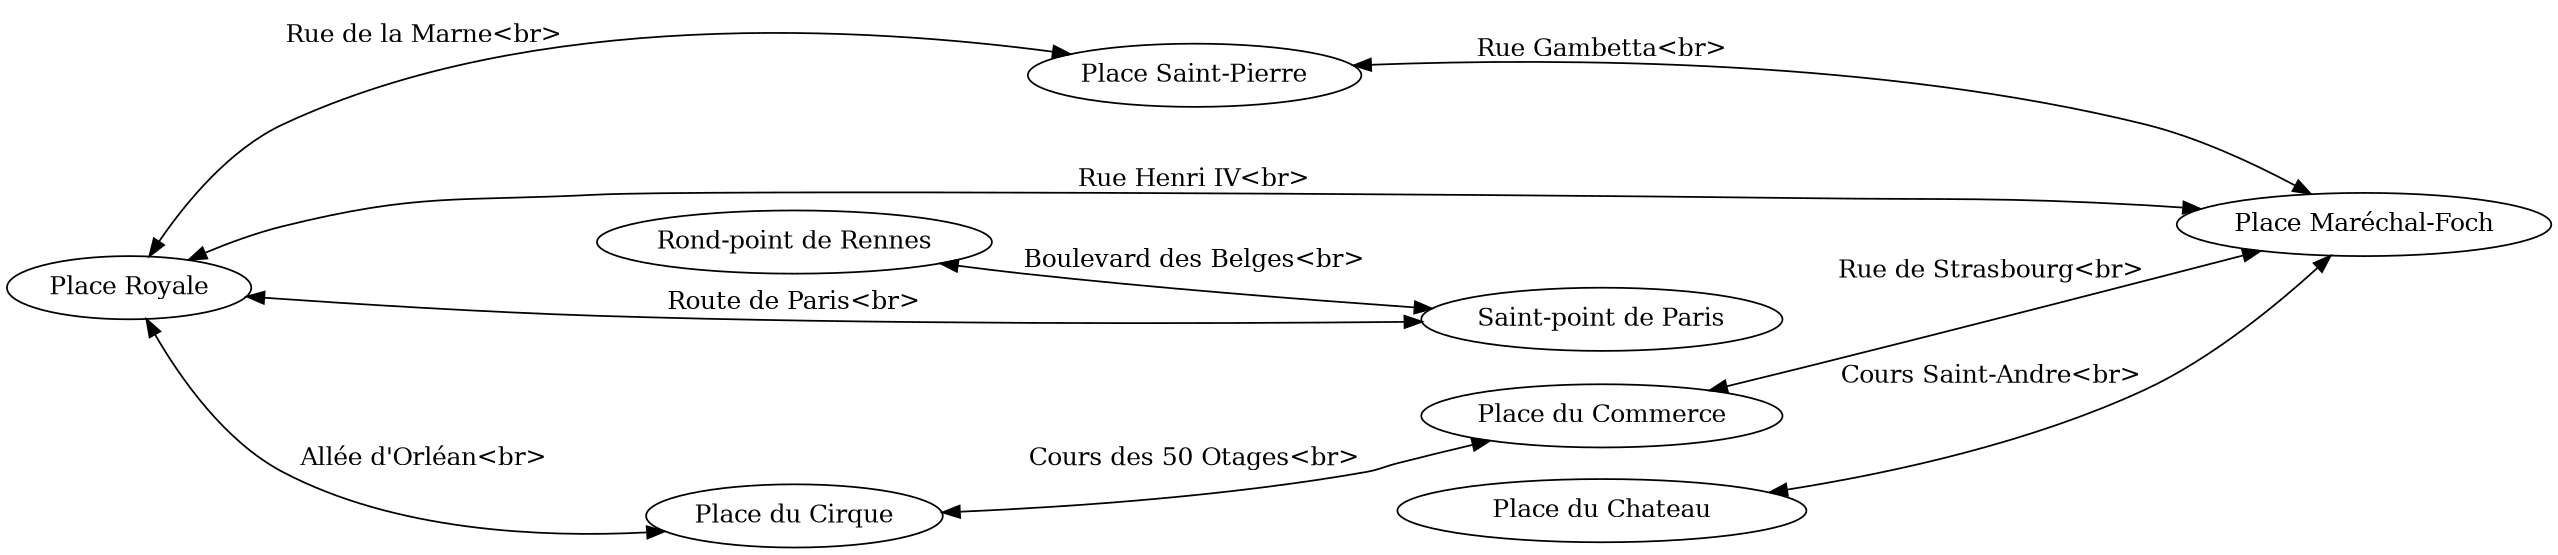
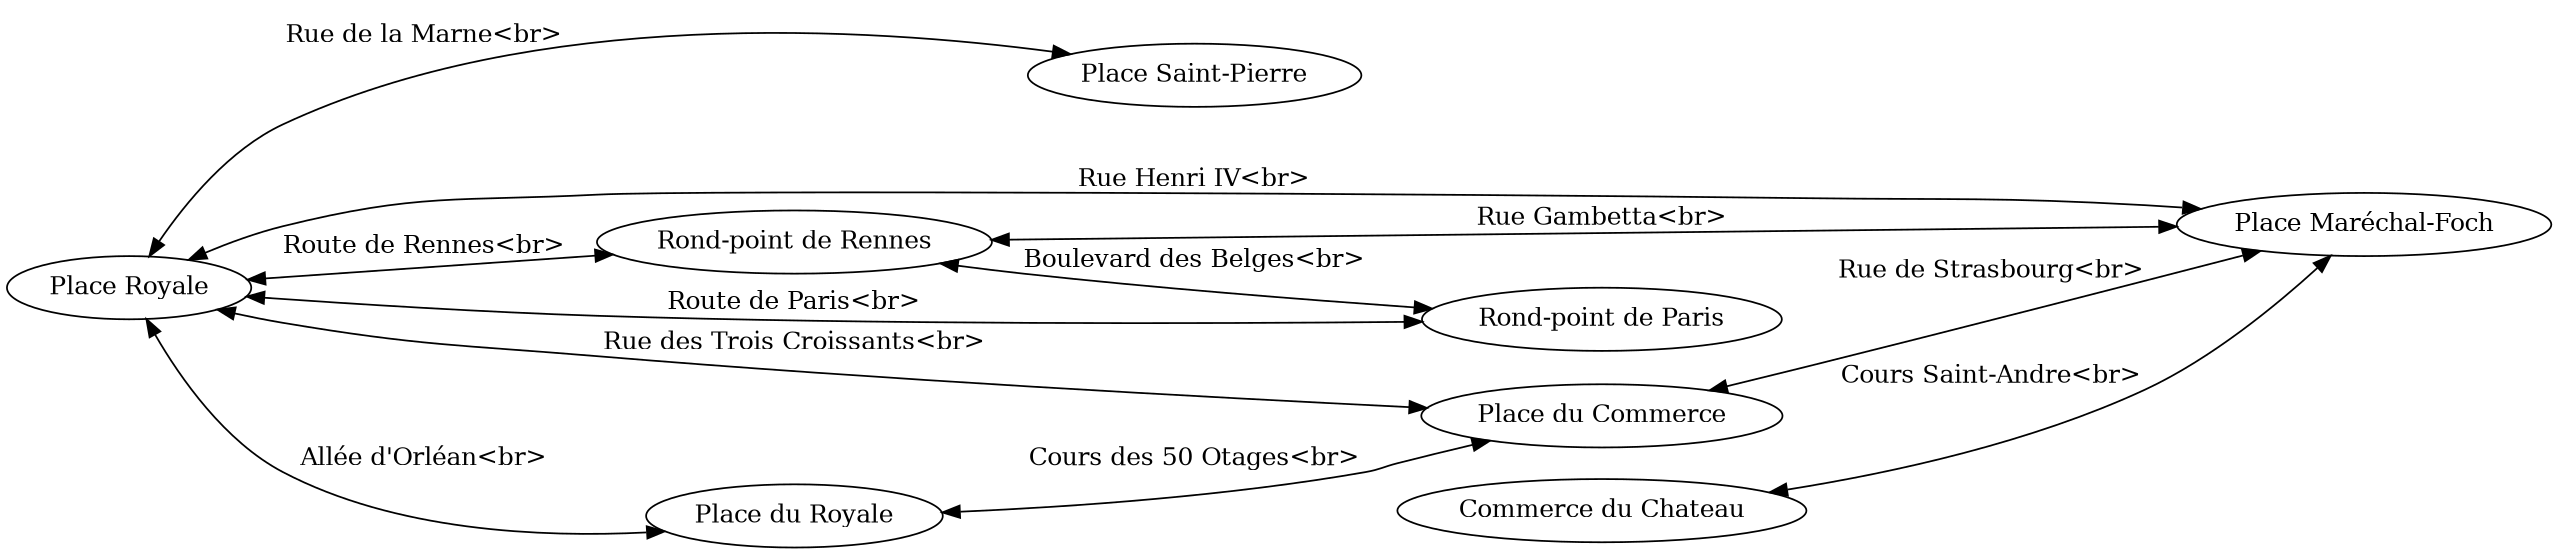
(1841, 76) -> (1584, 233)
none -> (430, 267)
(1602, 319) -> (1602, 319)
none -> (821, 373)
(1602, 511) -> (1602, 511)
(794, 516) -> (794, 516)
